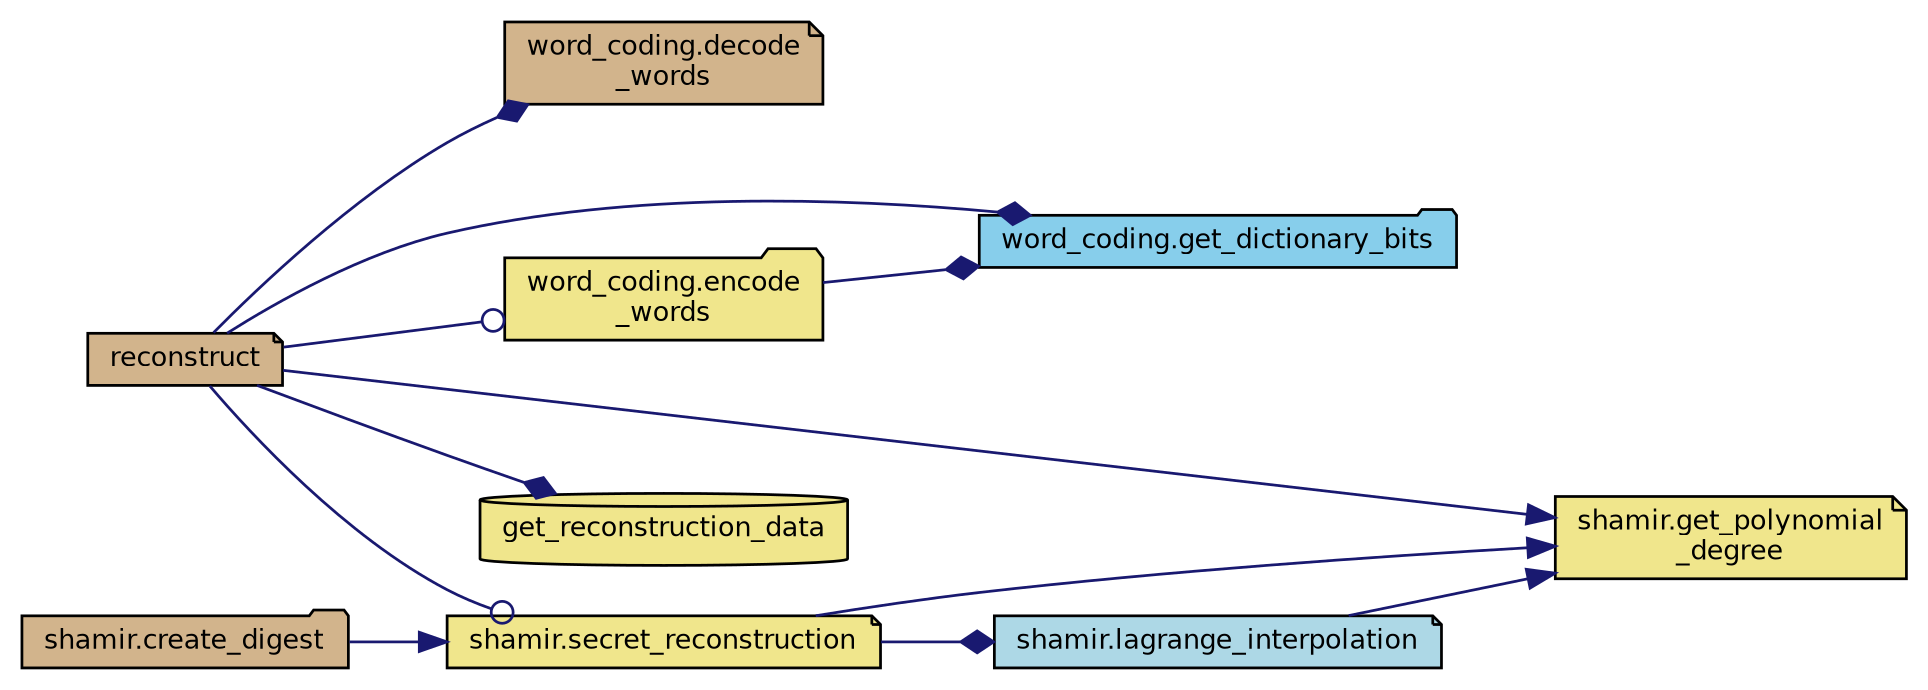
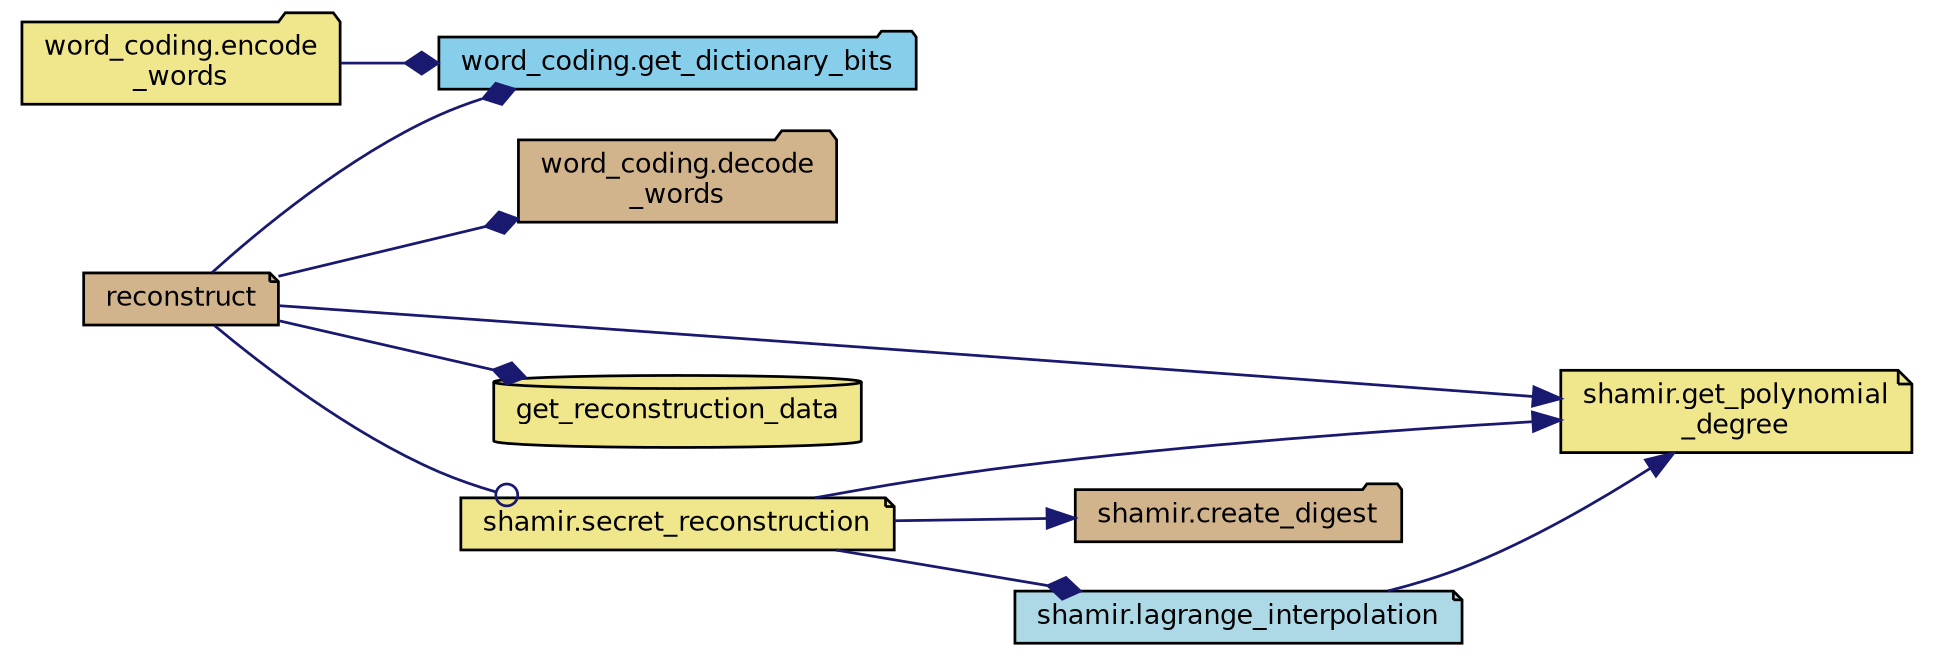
(664, 63) -> (678, 181)
(383, 335) -> none
(384, 642) -> (971, 520)
